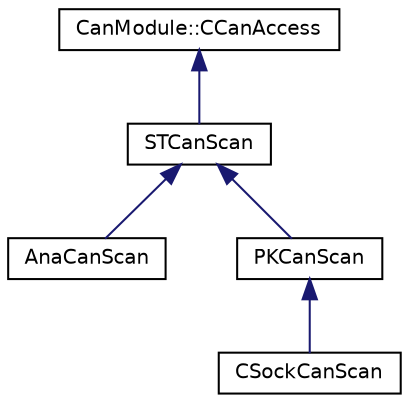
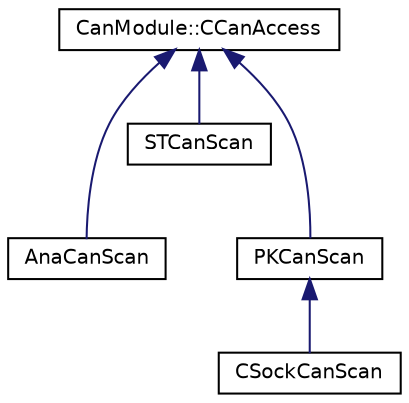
(136, 209) -> (102, 142)
(262, 209) -> (297, 141)
